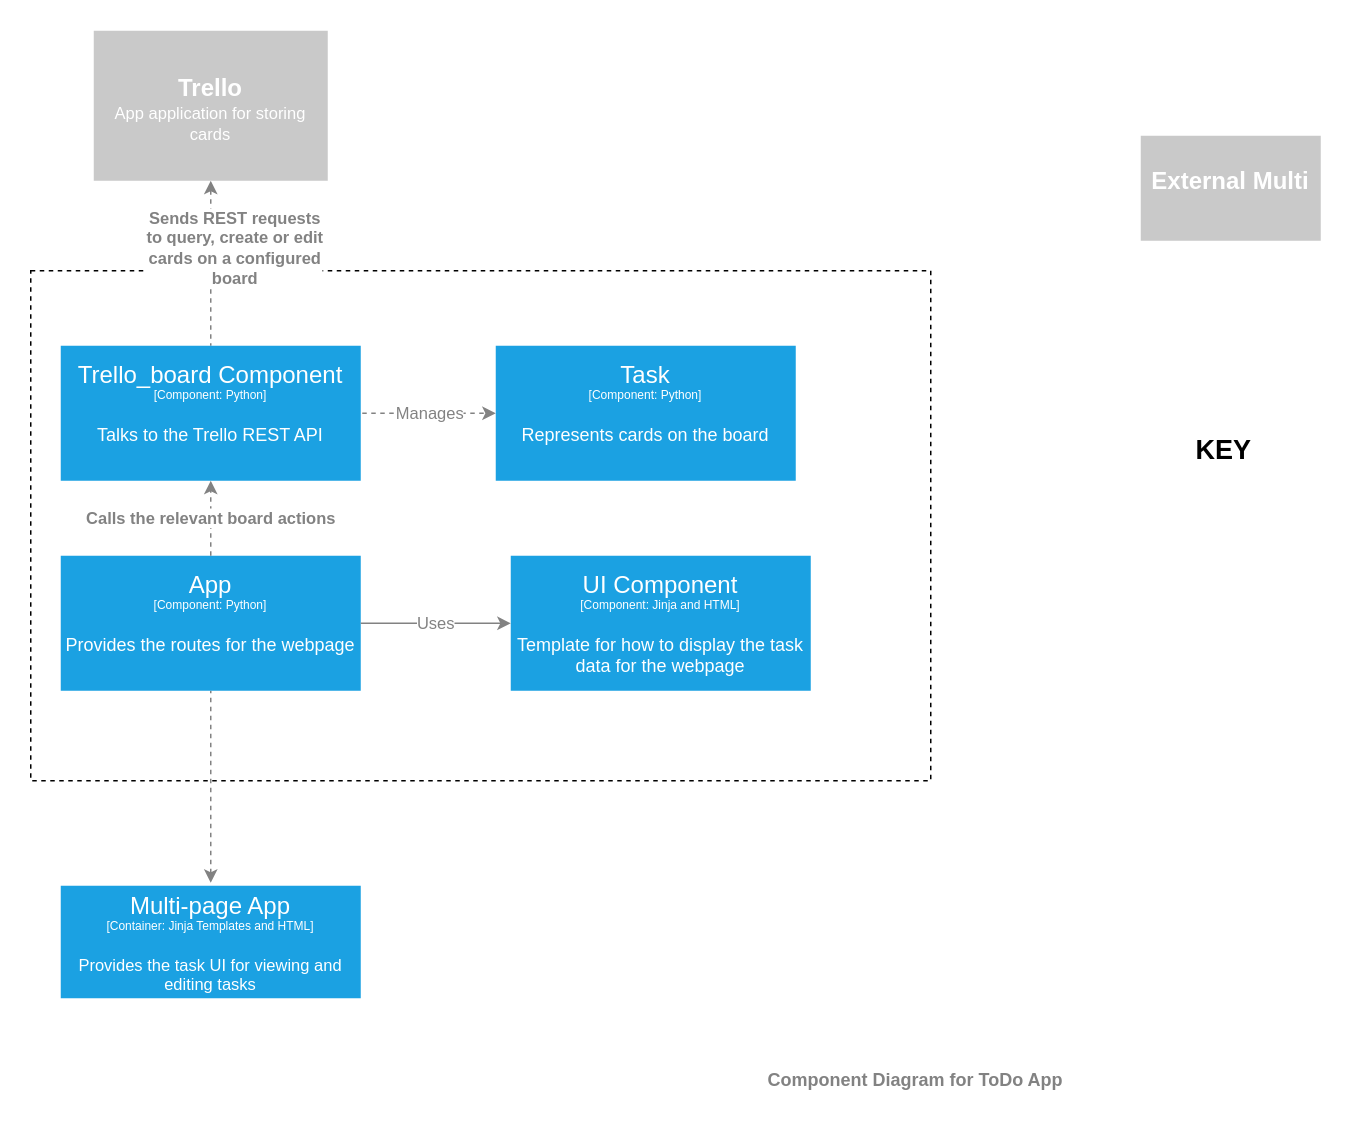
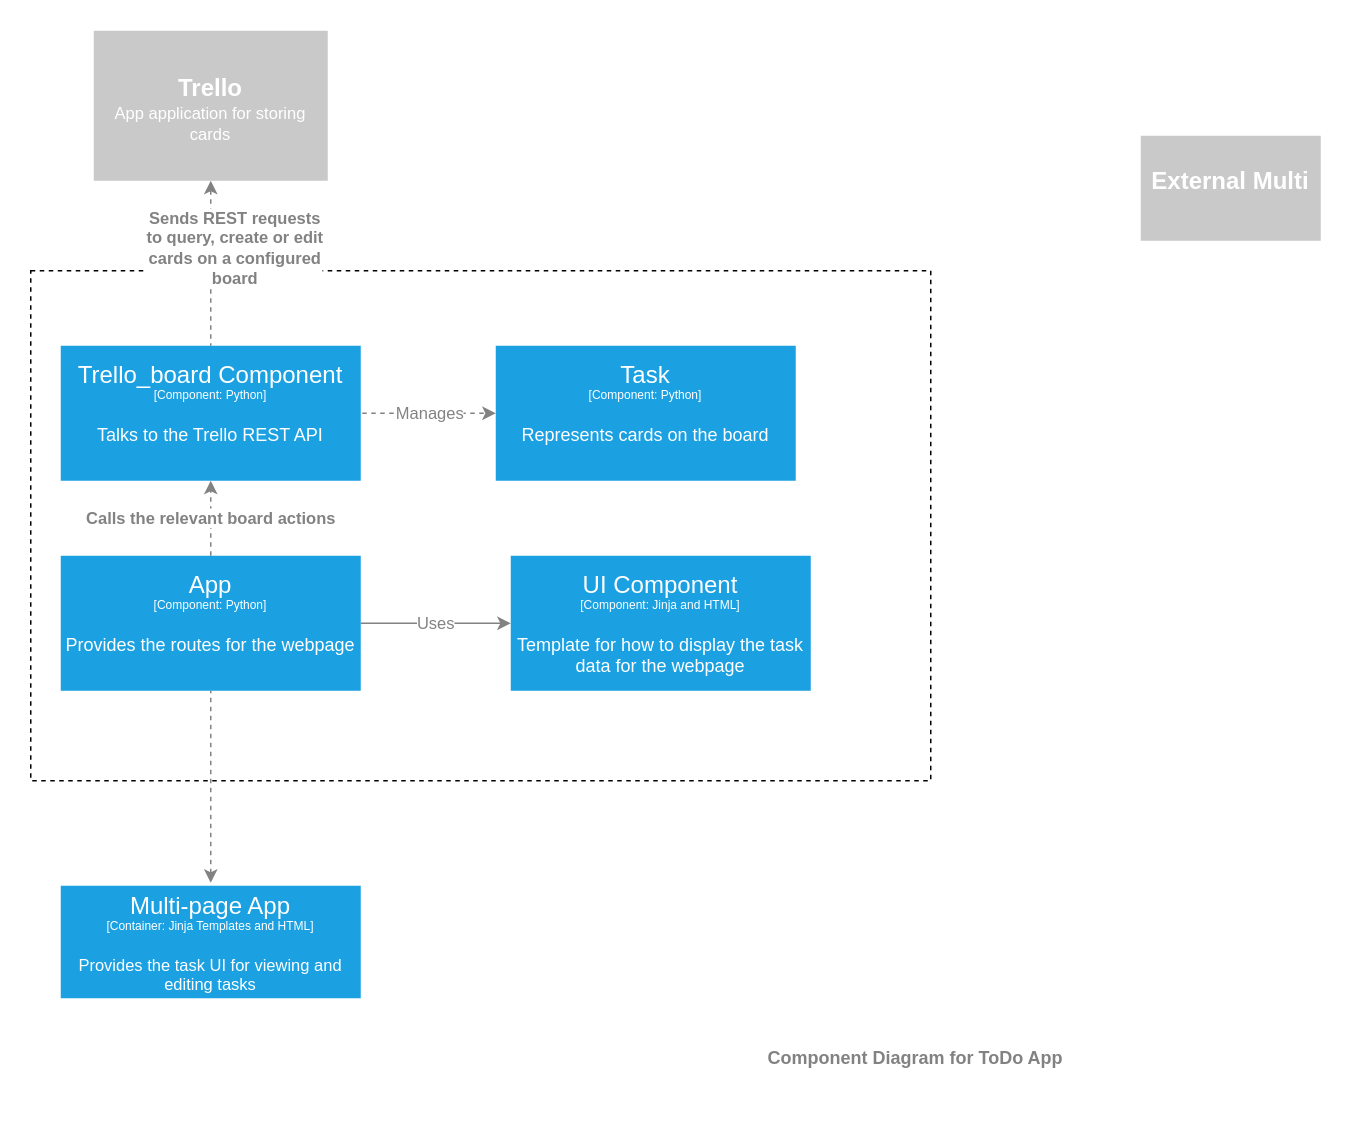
(1223, 451) -> none
(916, 1081) -> (916, 1058)
